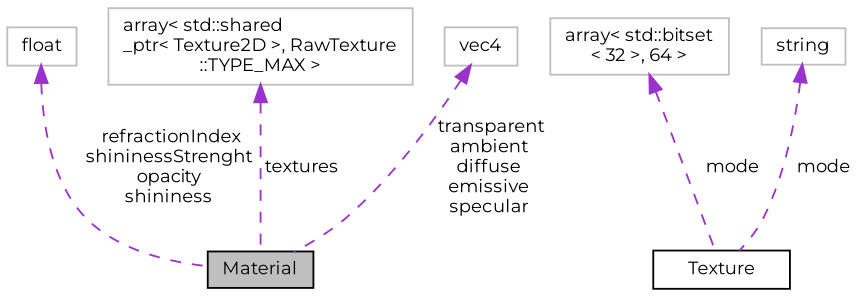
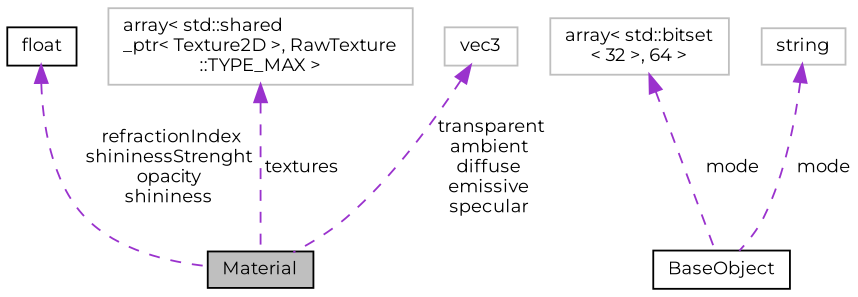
(42, 46) -> (42, 46)
(481, 46) -> (481, 46)
(722, 270) -> (722, 270)
